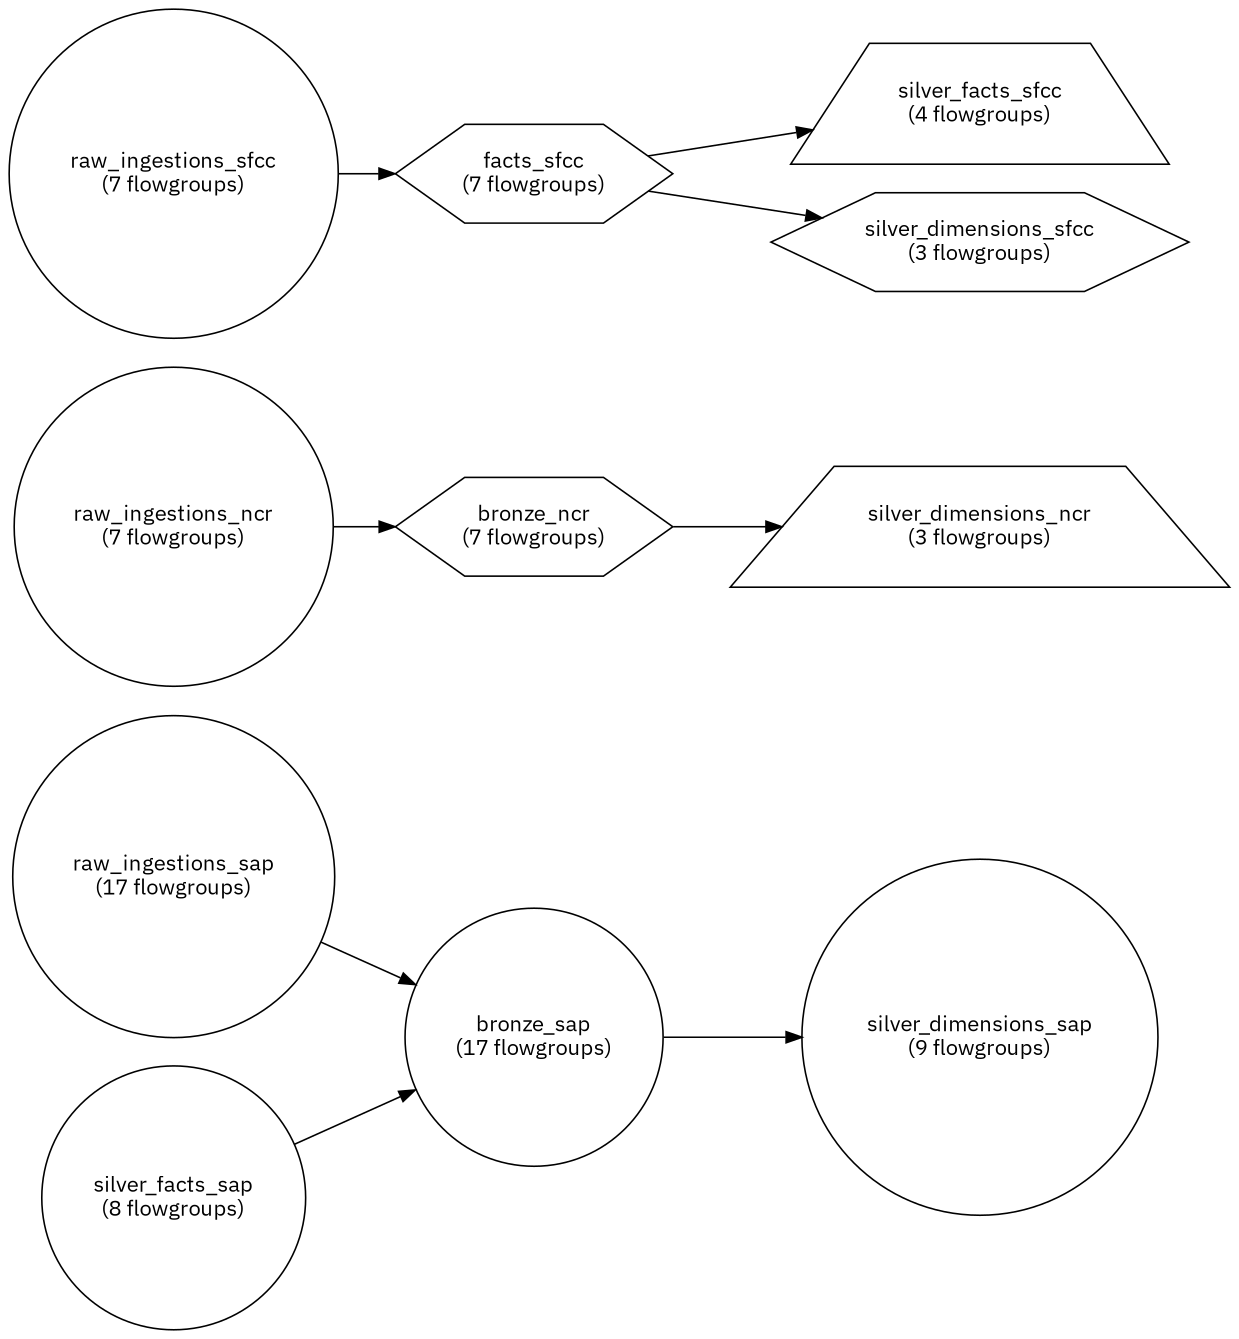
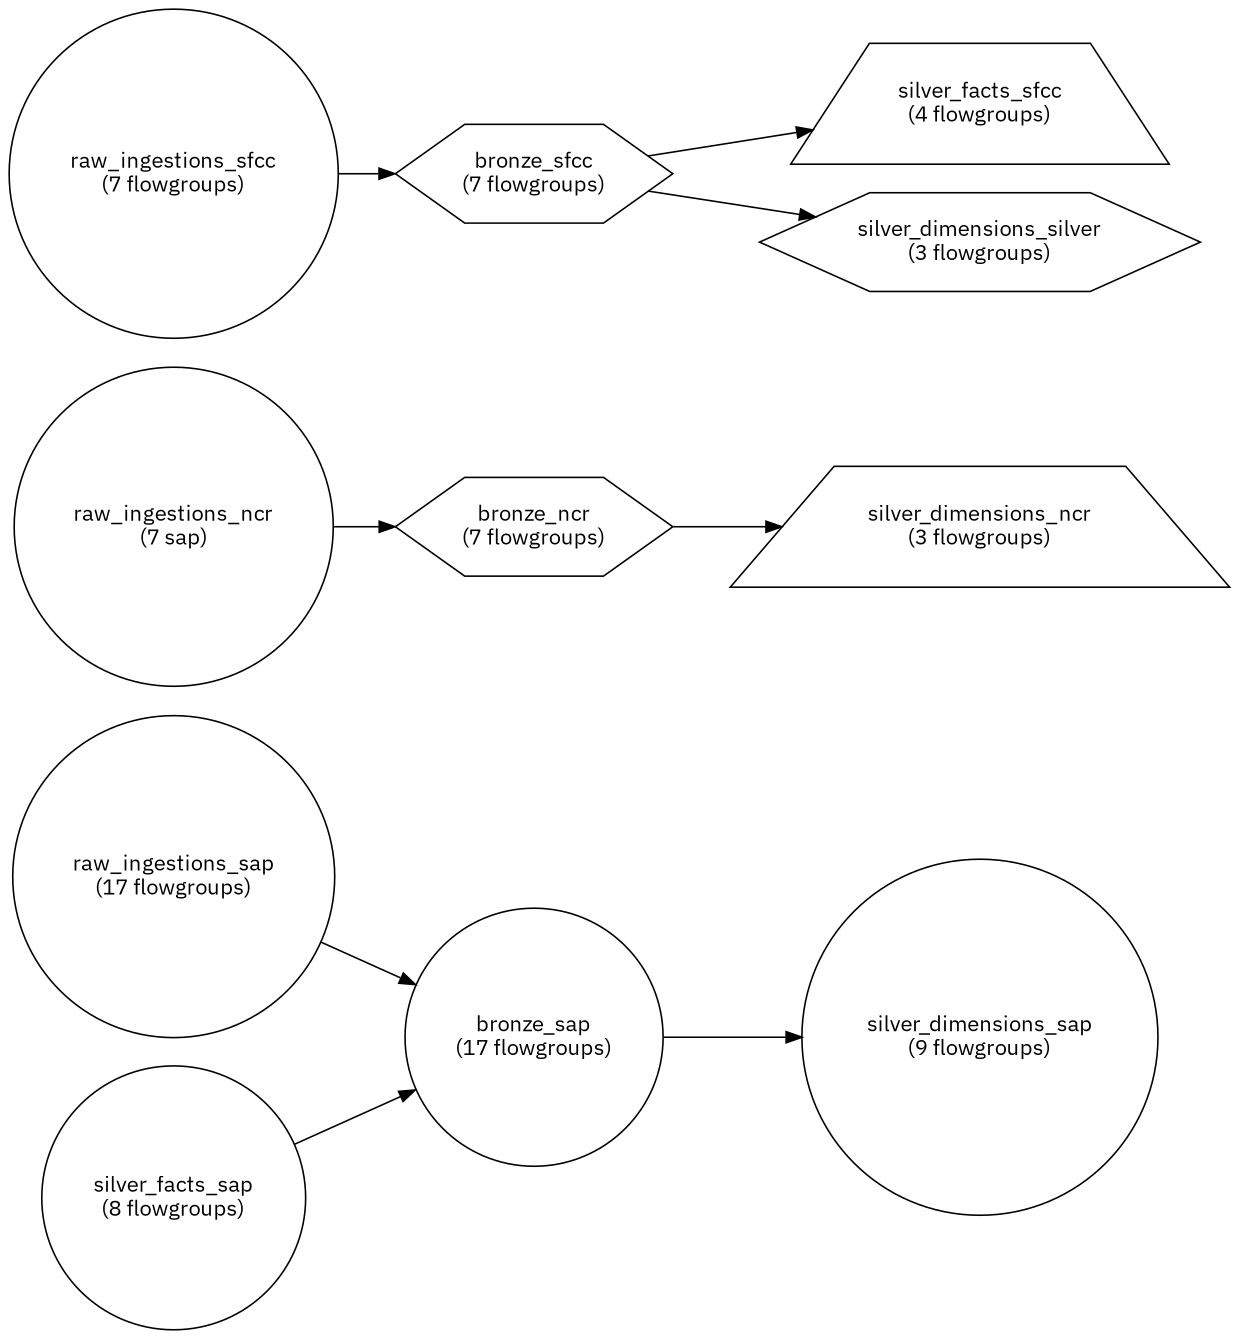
(534, 174) -> (534, 174)
(980, 242) -> (980, 242)
(174, 527) -> (174, 527)
